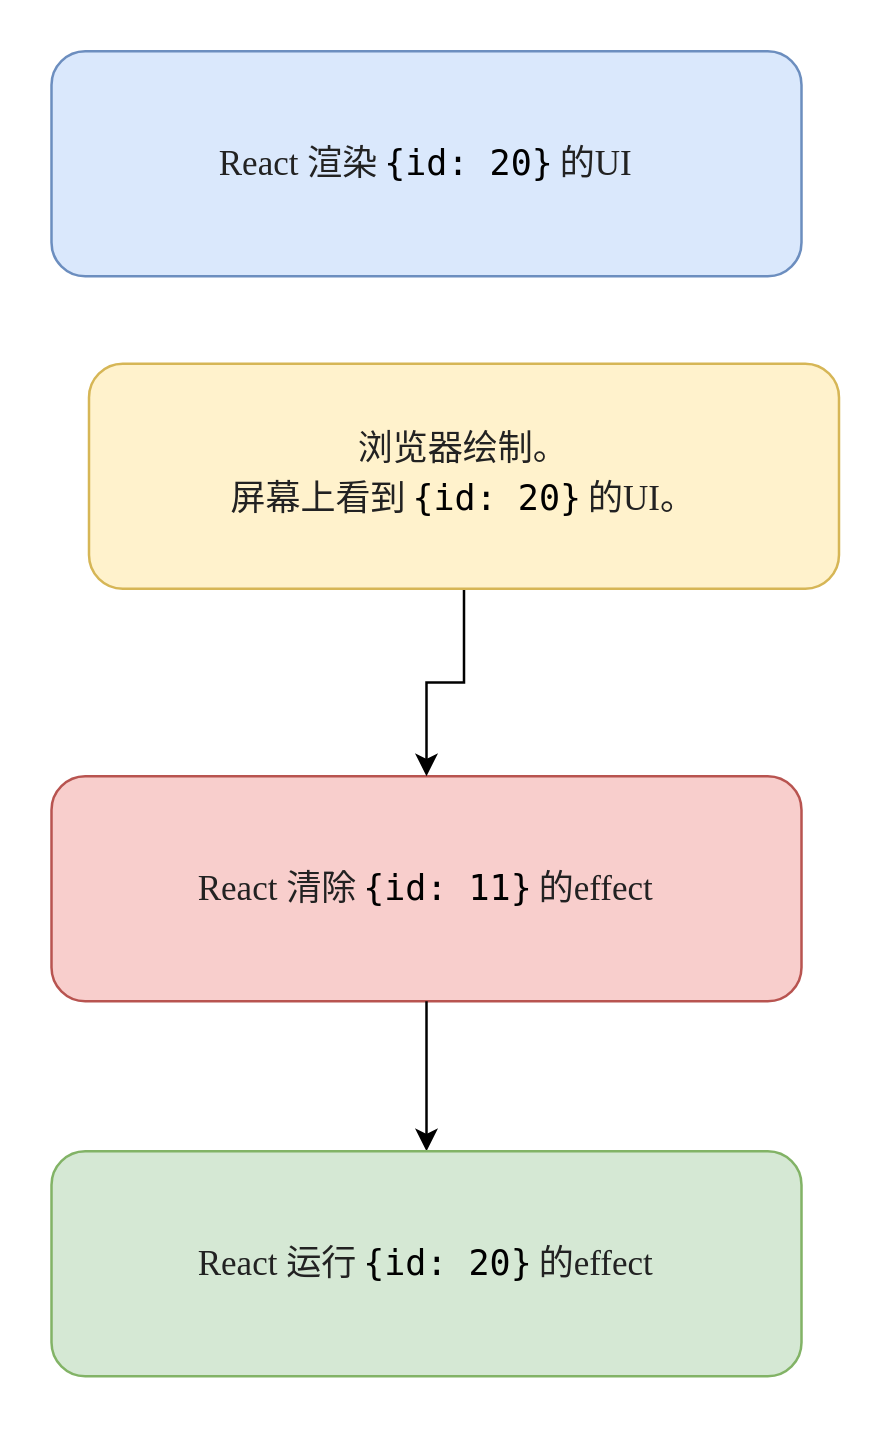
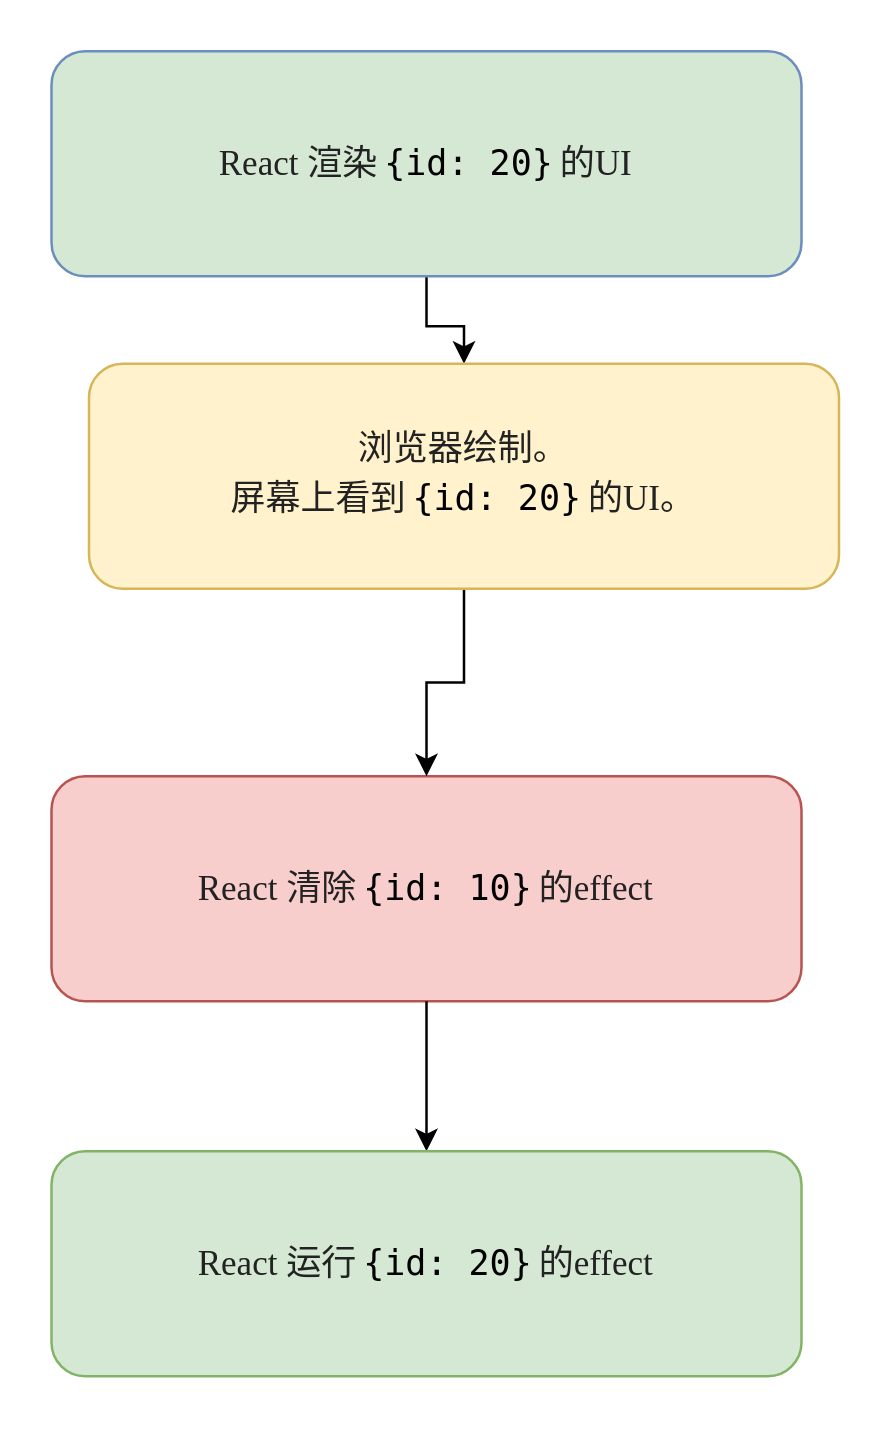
(426, 164) -> (426, 164)
none -> (430, 326)
(426, 889) -> (426, 889)
